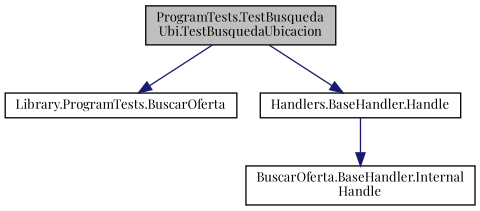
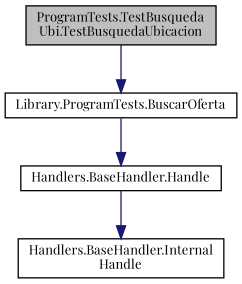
(301, 65) -> (121, 135)
(360, 185) -> (121, 258)
